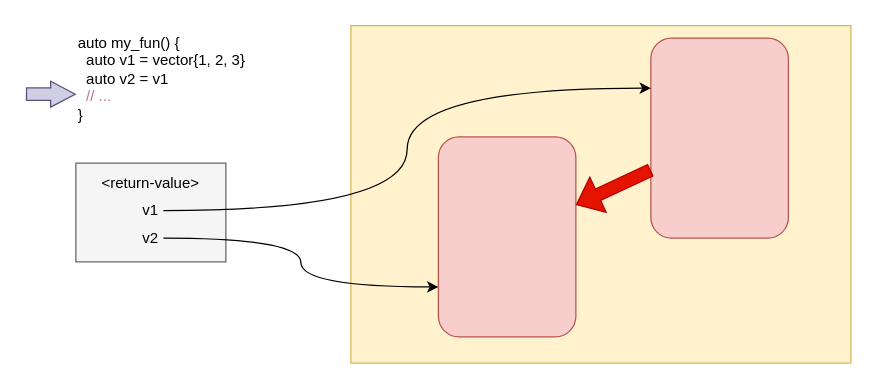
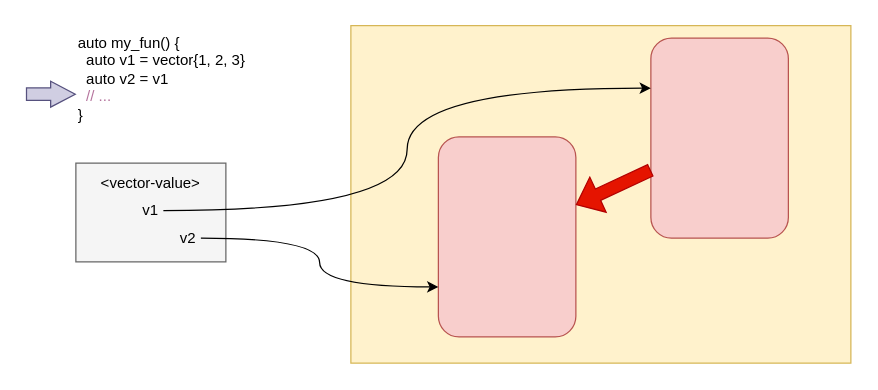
(151, 183) -> (151, 183)
(151, 238) -> (188, 238)
